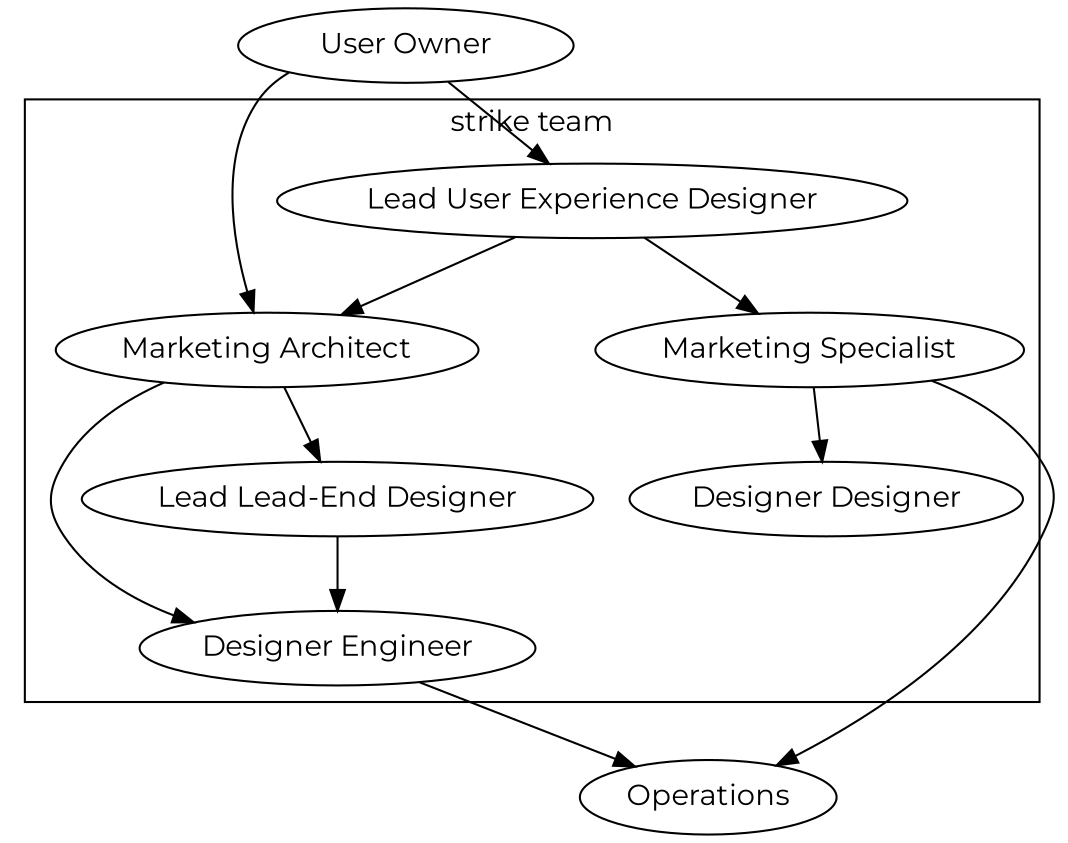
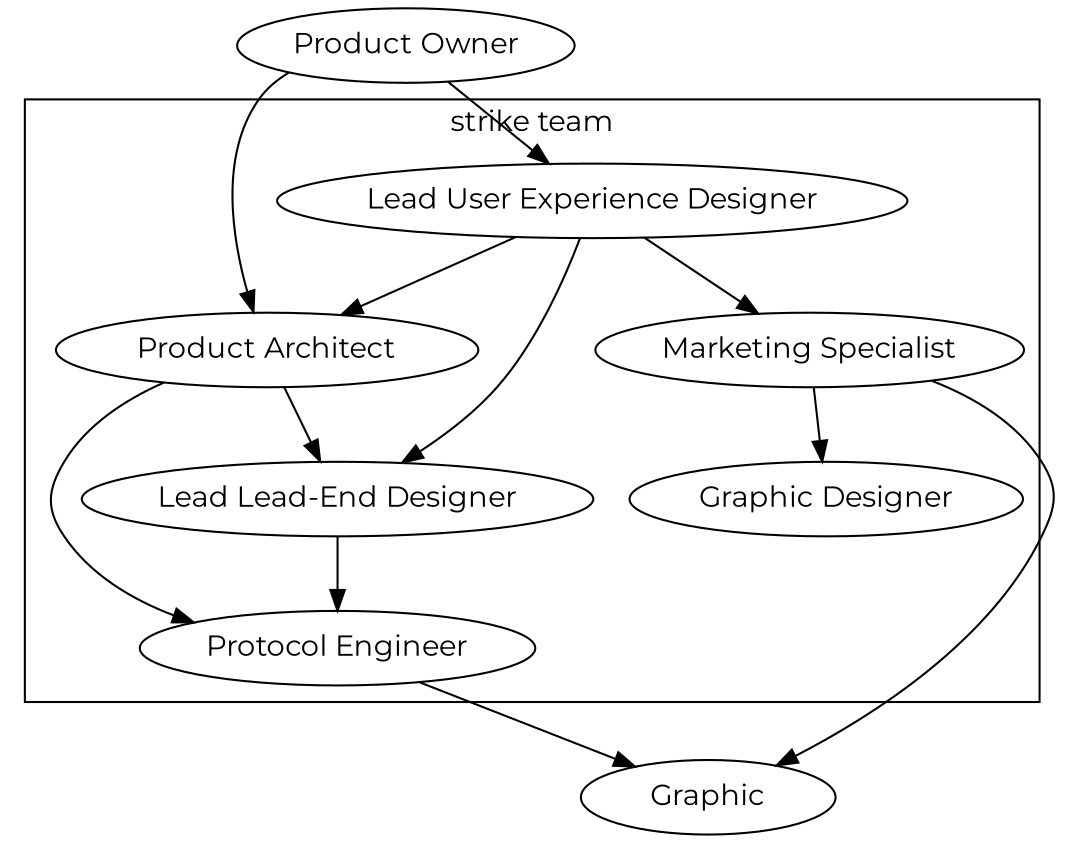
(406, 46) -> (406, 46)
(267, 350) -> (267, 350)
none -> (519, 359)
(826, 499) -> (826, 499)
(338, 648) -> (338, 648)
(708, 797) -> (708, 797)
